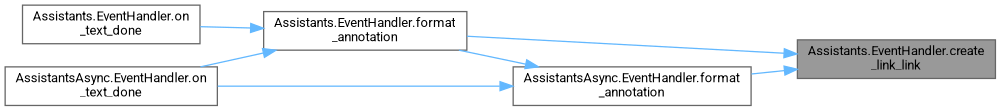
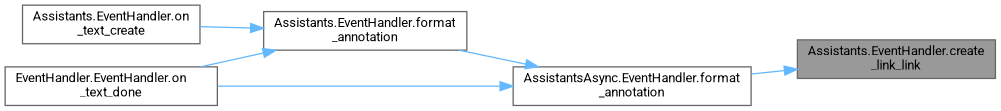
(111, 24) -> (111, 24)
(625, 45) -> none
(111, 86) -> (111, 86)
